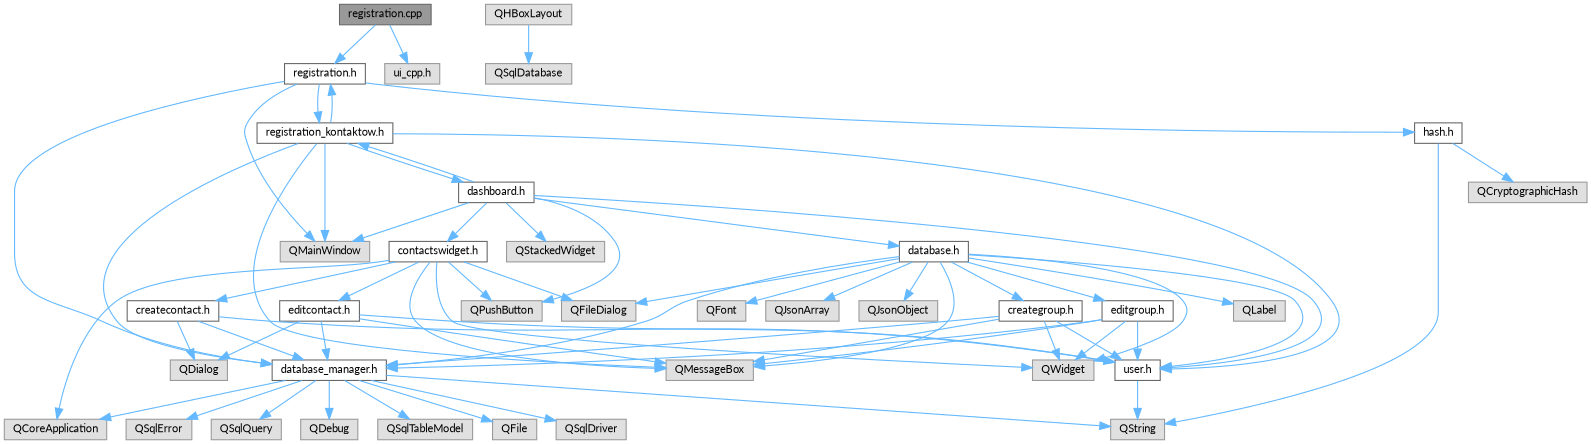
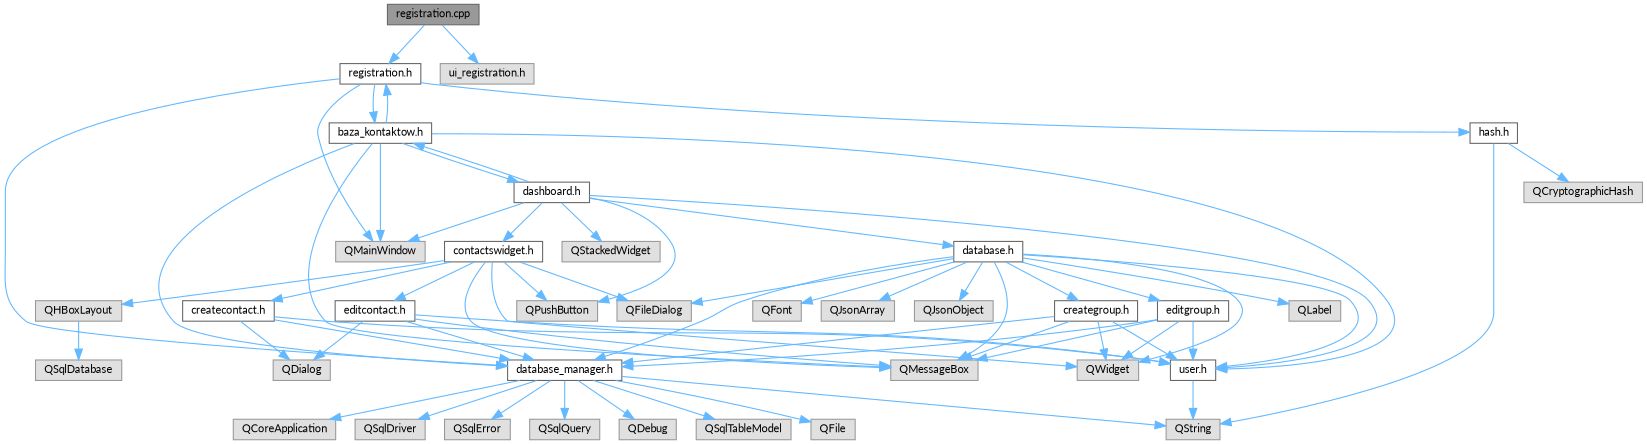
(412, 74) -> (487, 74)
(325, 133) -> (380, 133)
(189, 278) -> (289, 282)
